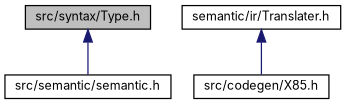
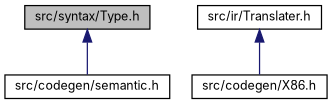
(261, 17) -> (260, 17)
(88, 87) -> (87, 87)
(261, 87) -> (260, 87)
